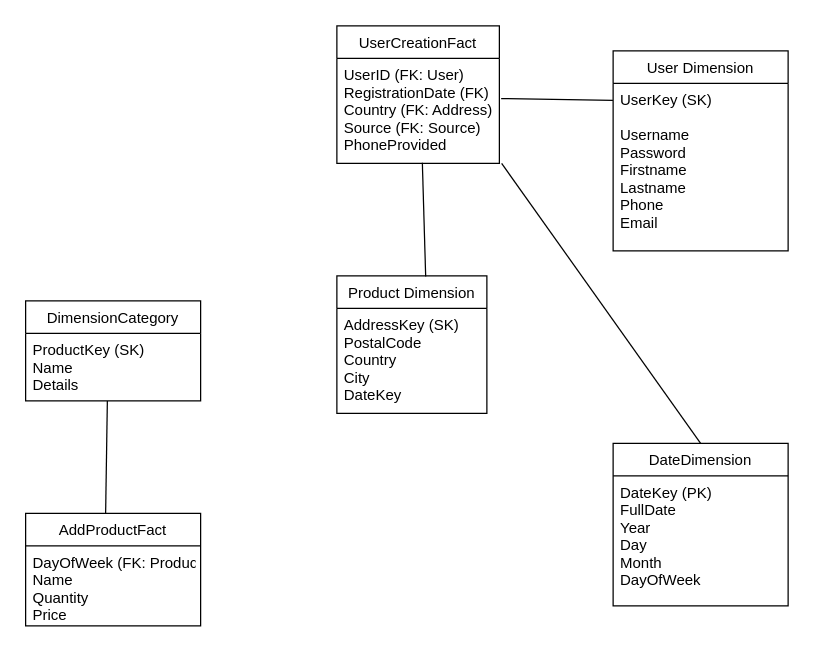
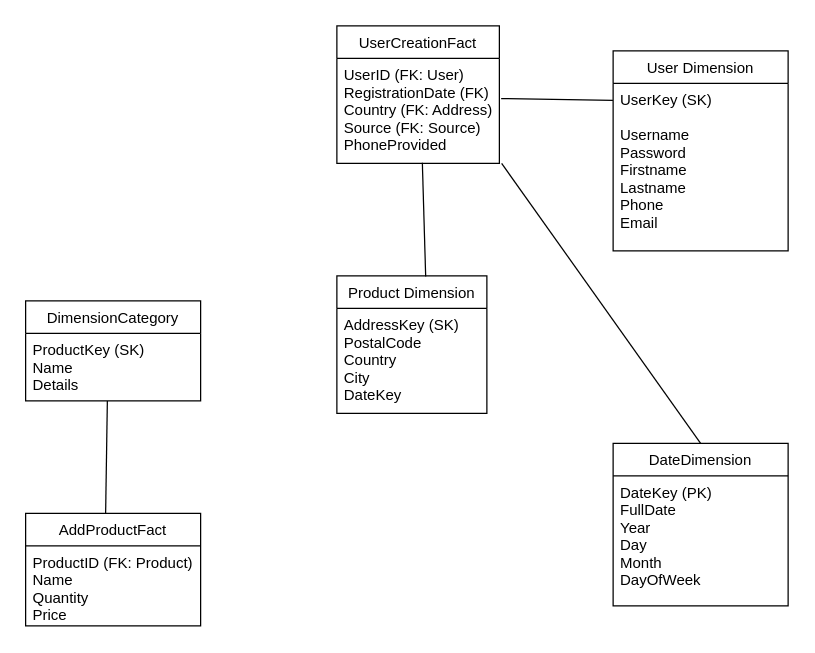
(123, 563) -> (123, 563)
